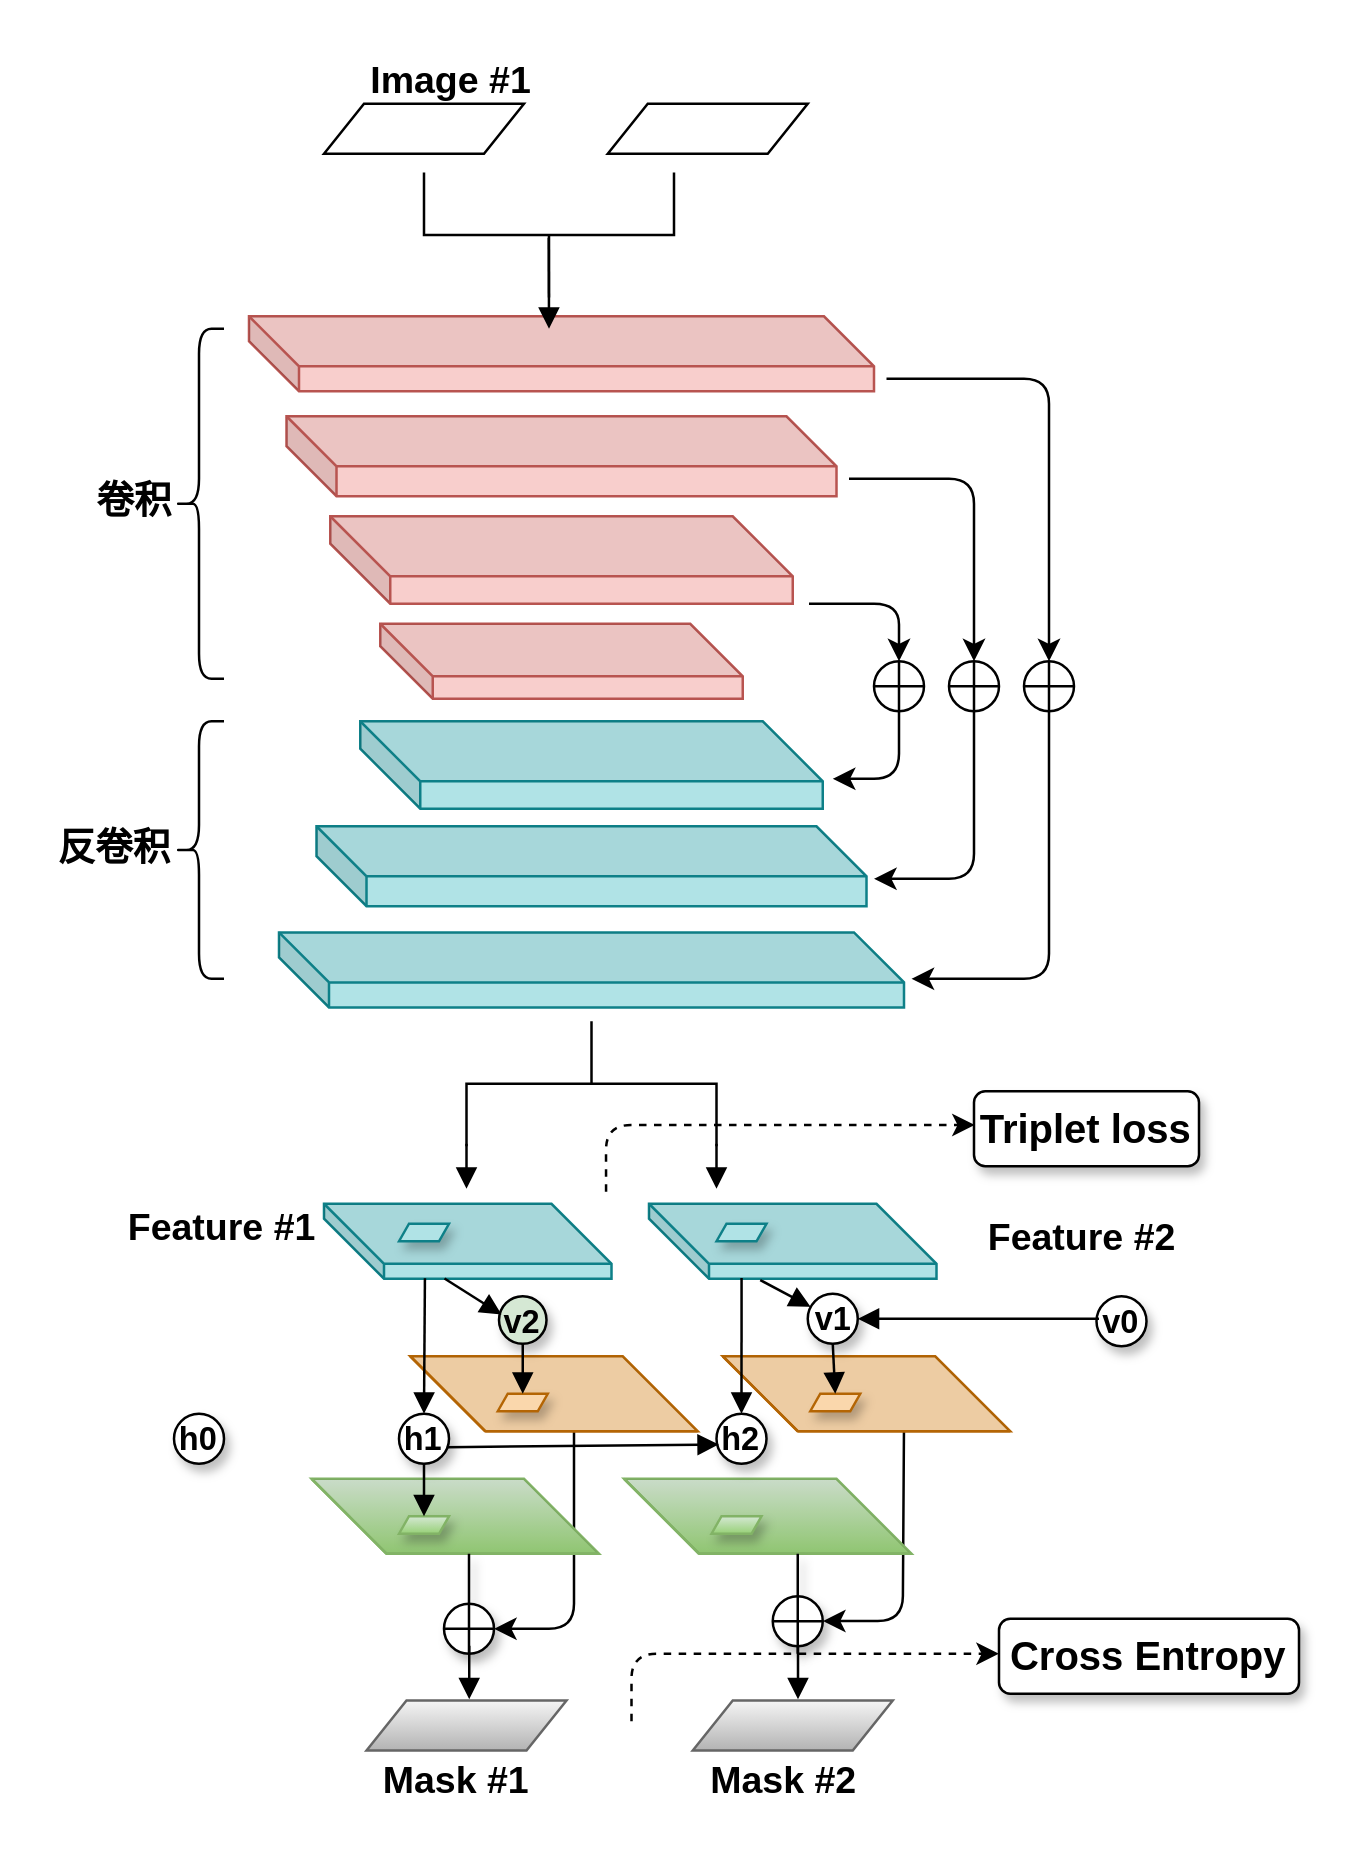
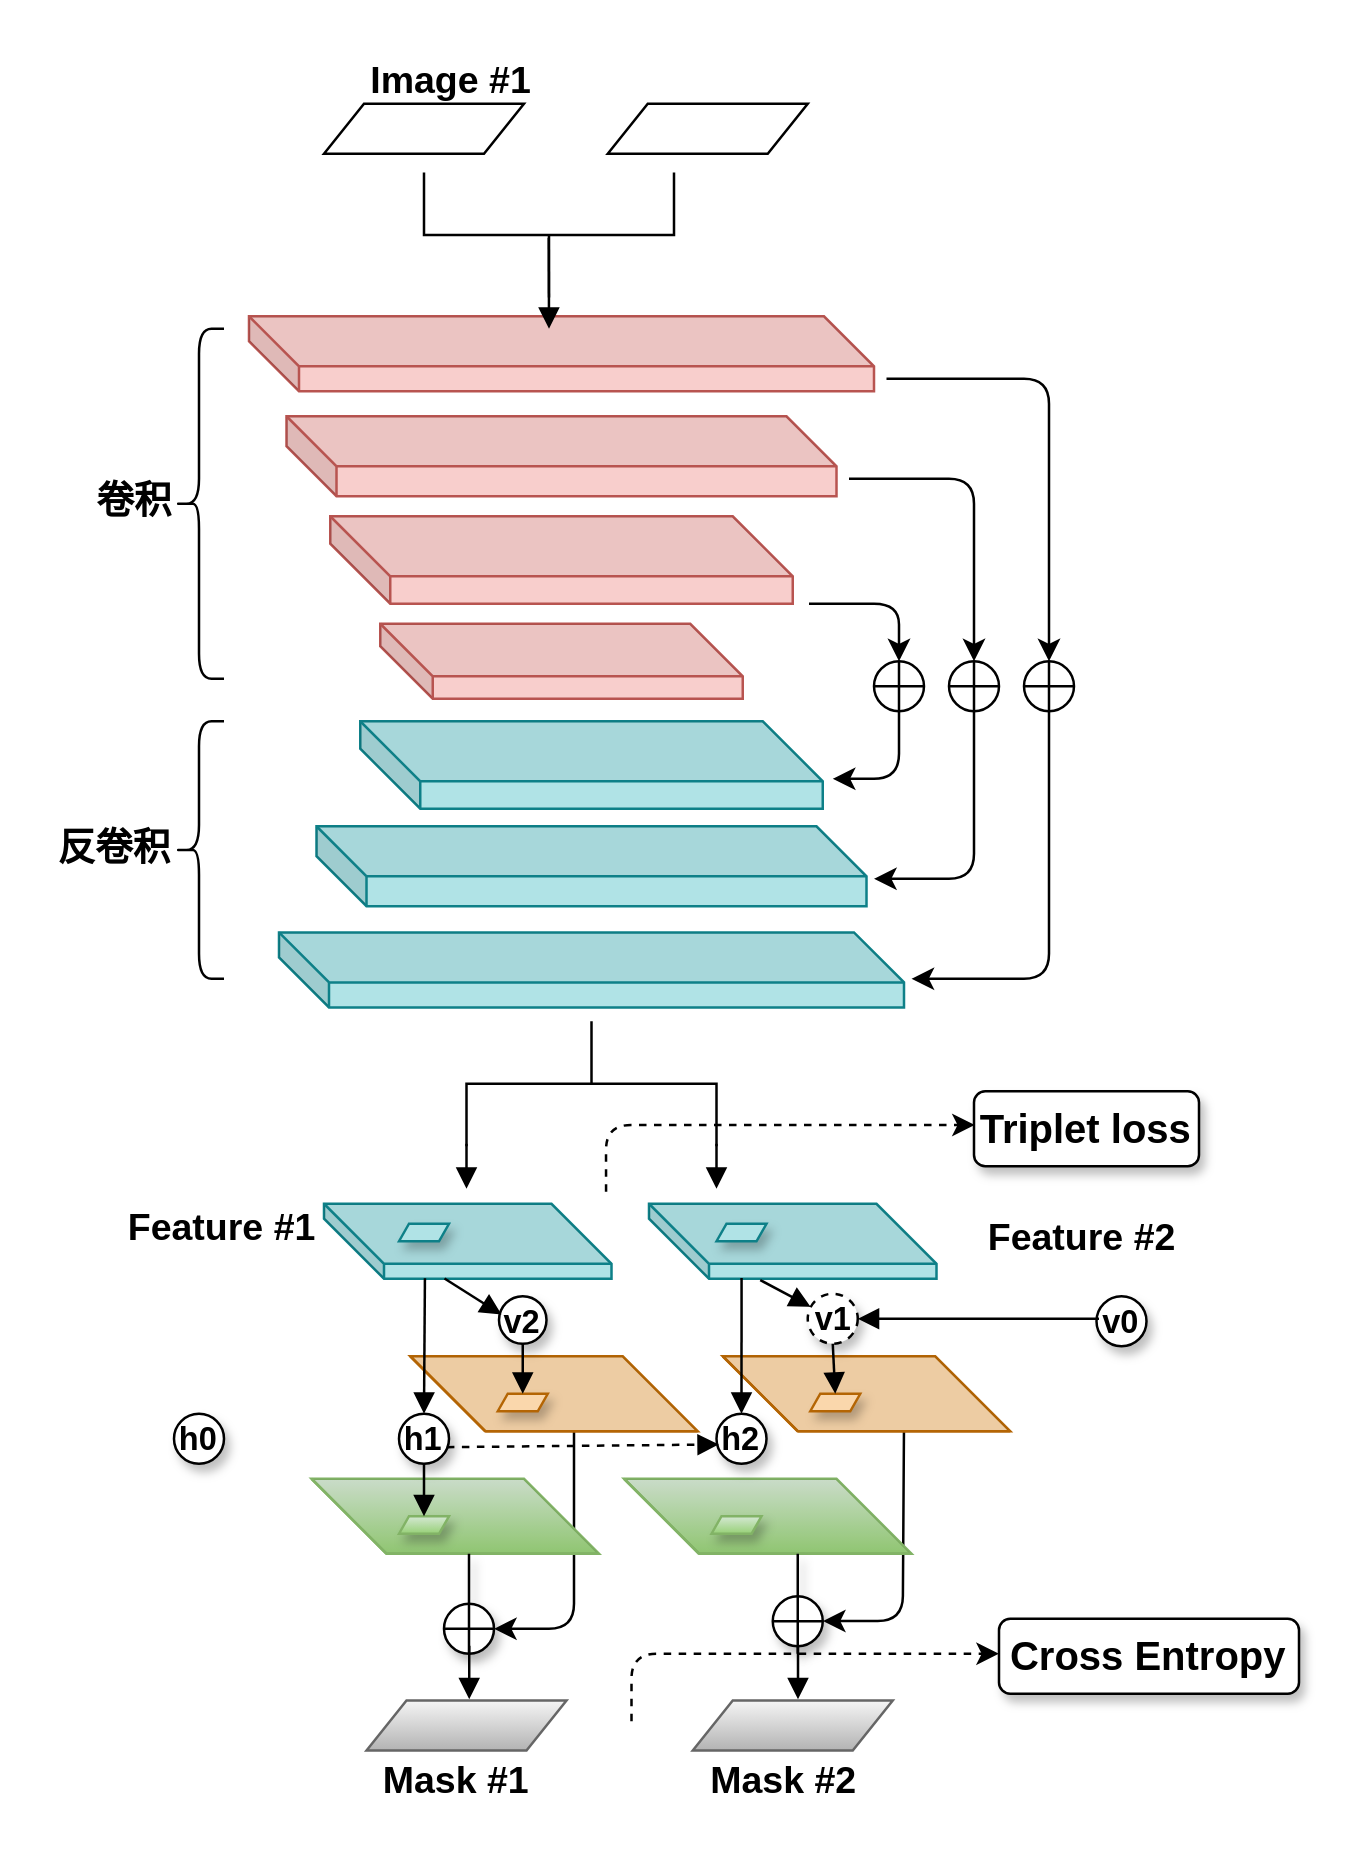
(833, 1319) -> (833, 1319)
(523, 1320) -> (523, 1320)
(638, 1445) -> (638, 1445)
